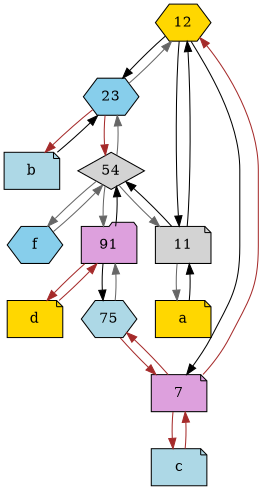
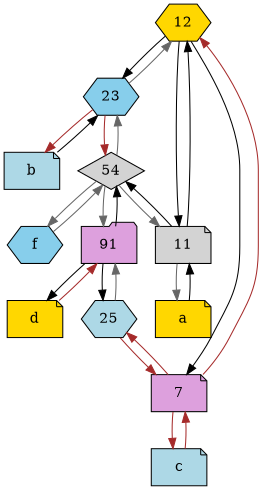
(69, 278) -> (69, 278)
(109, 319) -> (109, 319)
